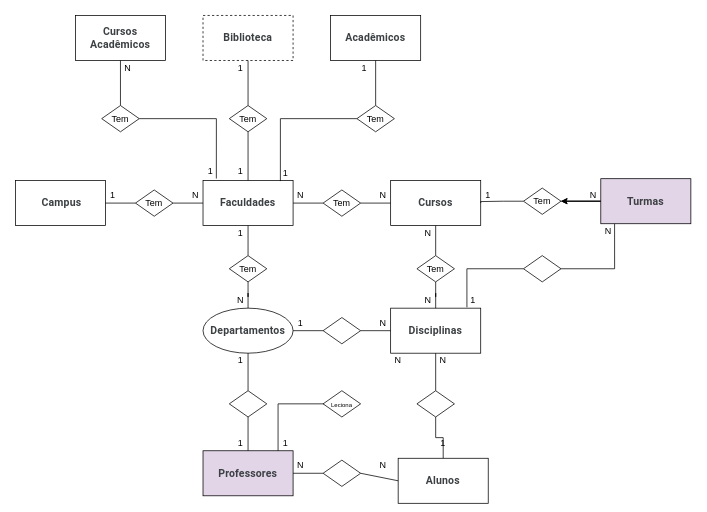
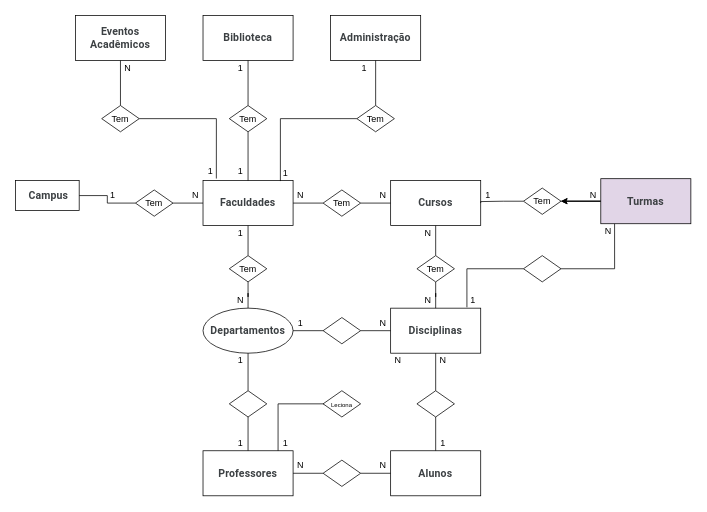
(120, 38) -> (120, 38)
(248, 38) -> (248, 38)
(375, 38) -> (375, 38)
(60, 203) -> (47, 195)
(248, 473) -> (248, 473)
(443, 480) -> (435, 473)
